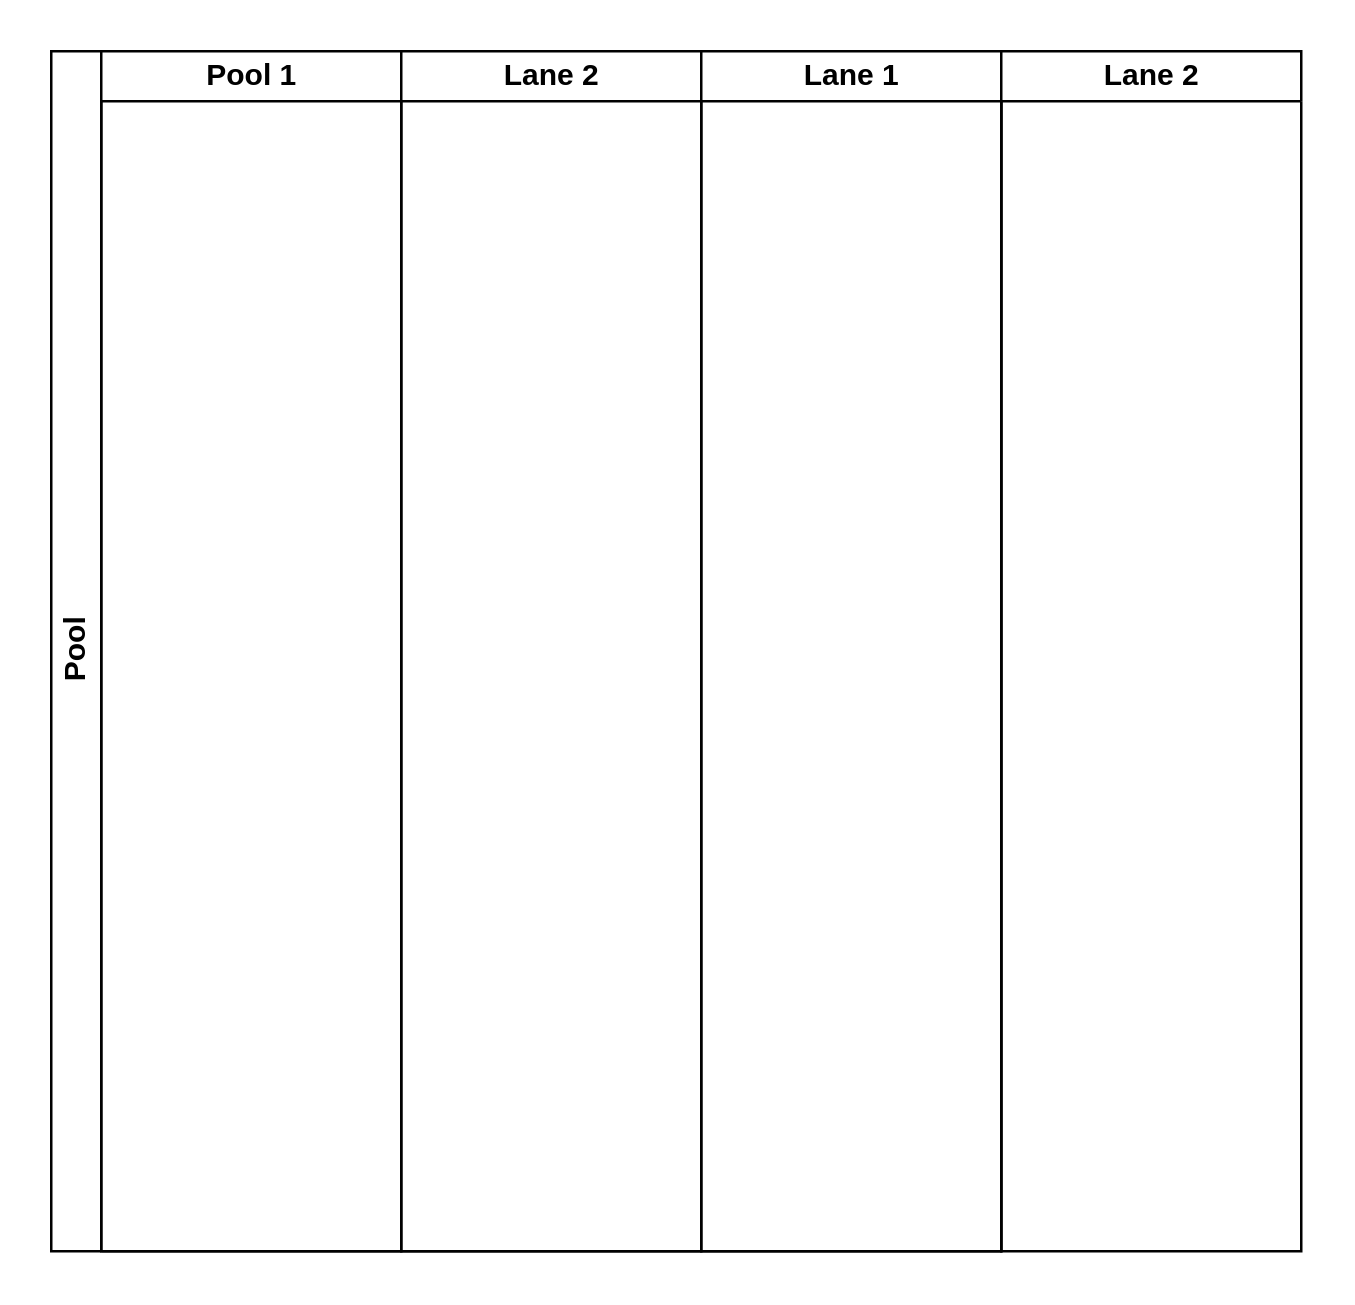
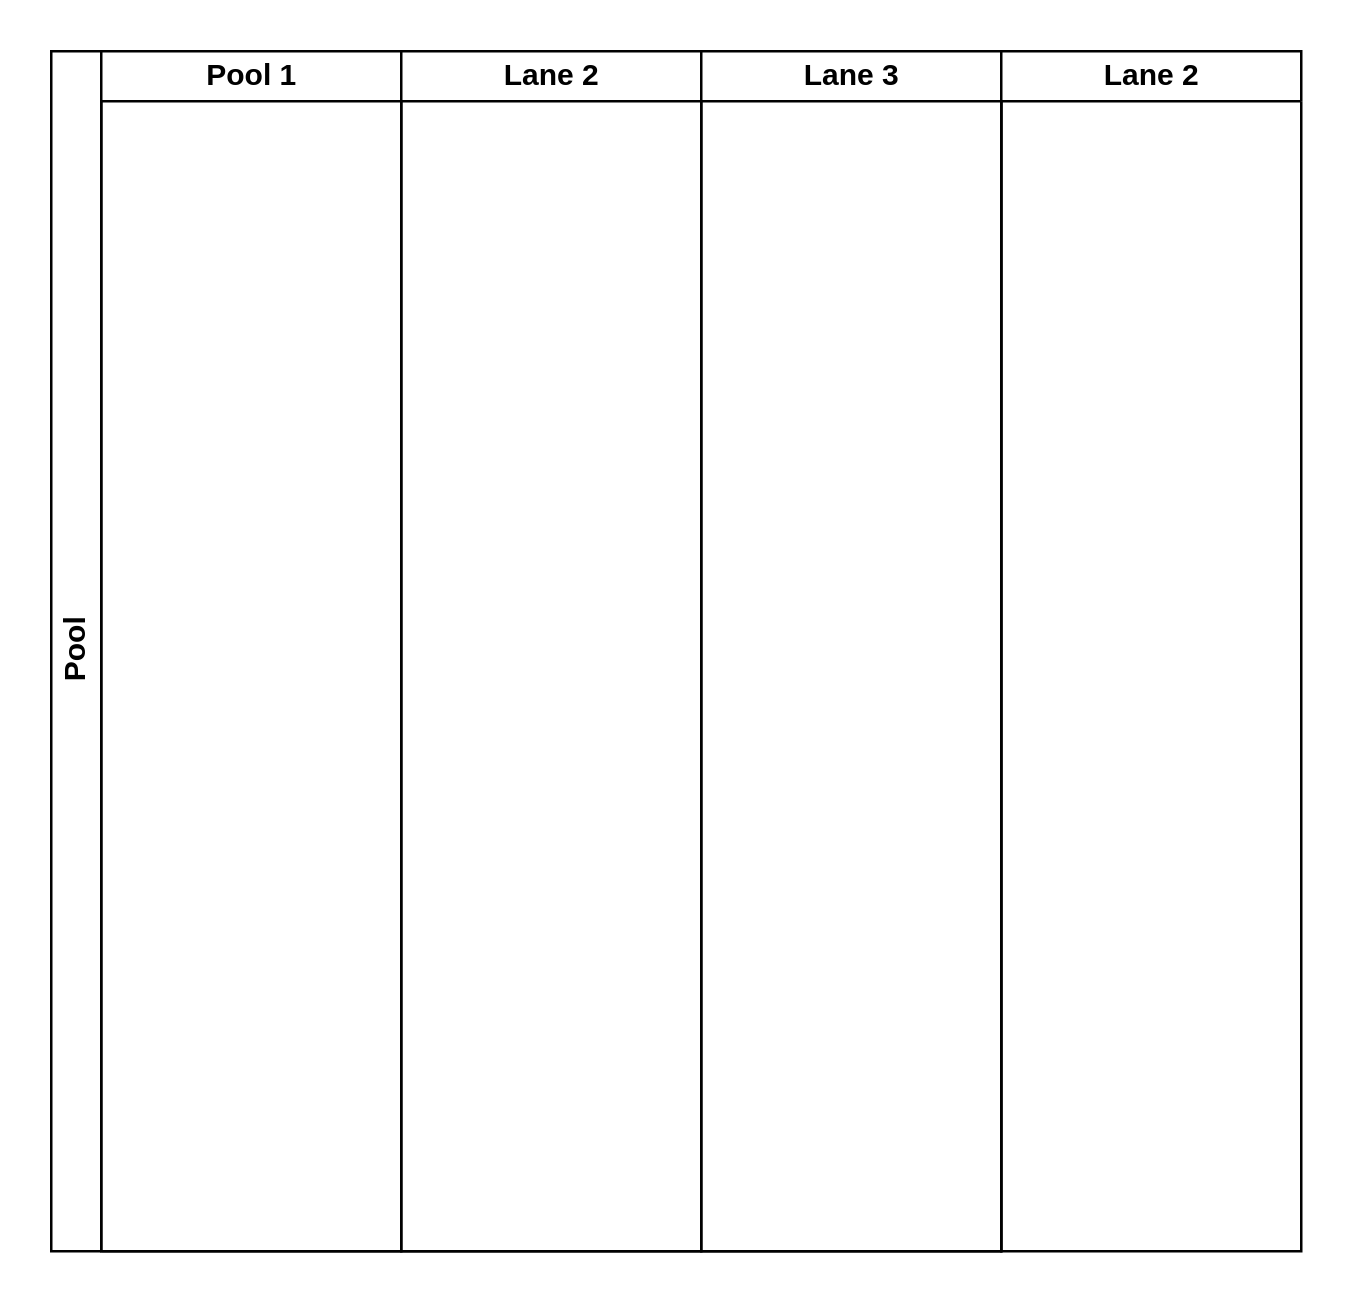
(853, 76) -> (853, 76)
